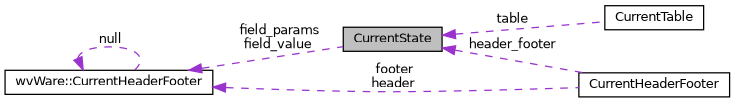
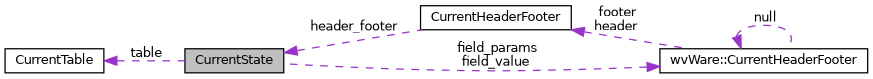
(530, 28) -> (151, 61)
(402, 92) -> (636, 40)
